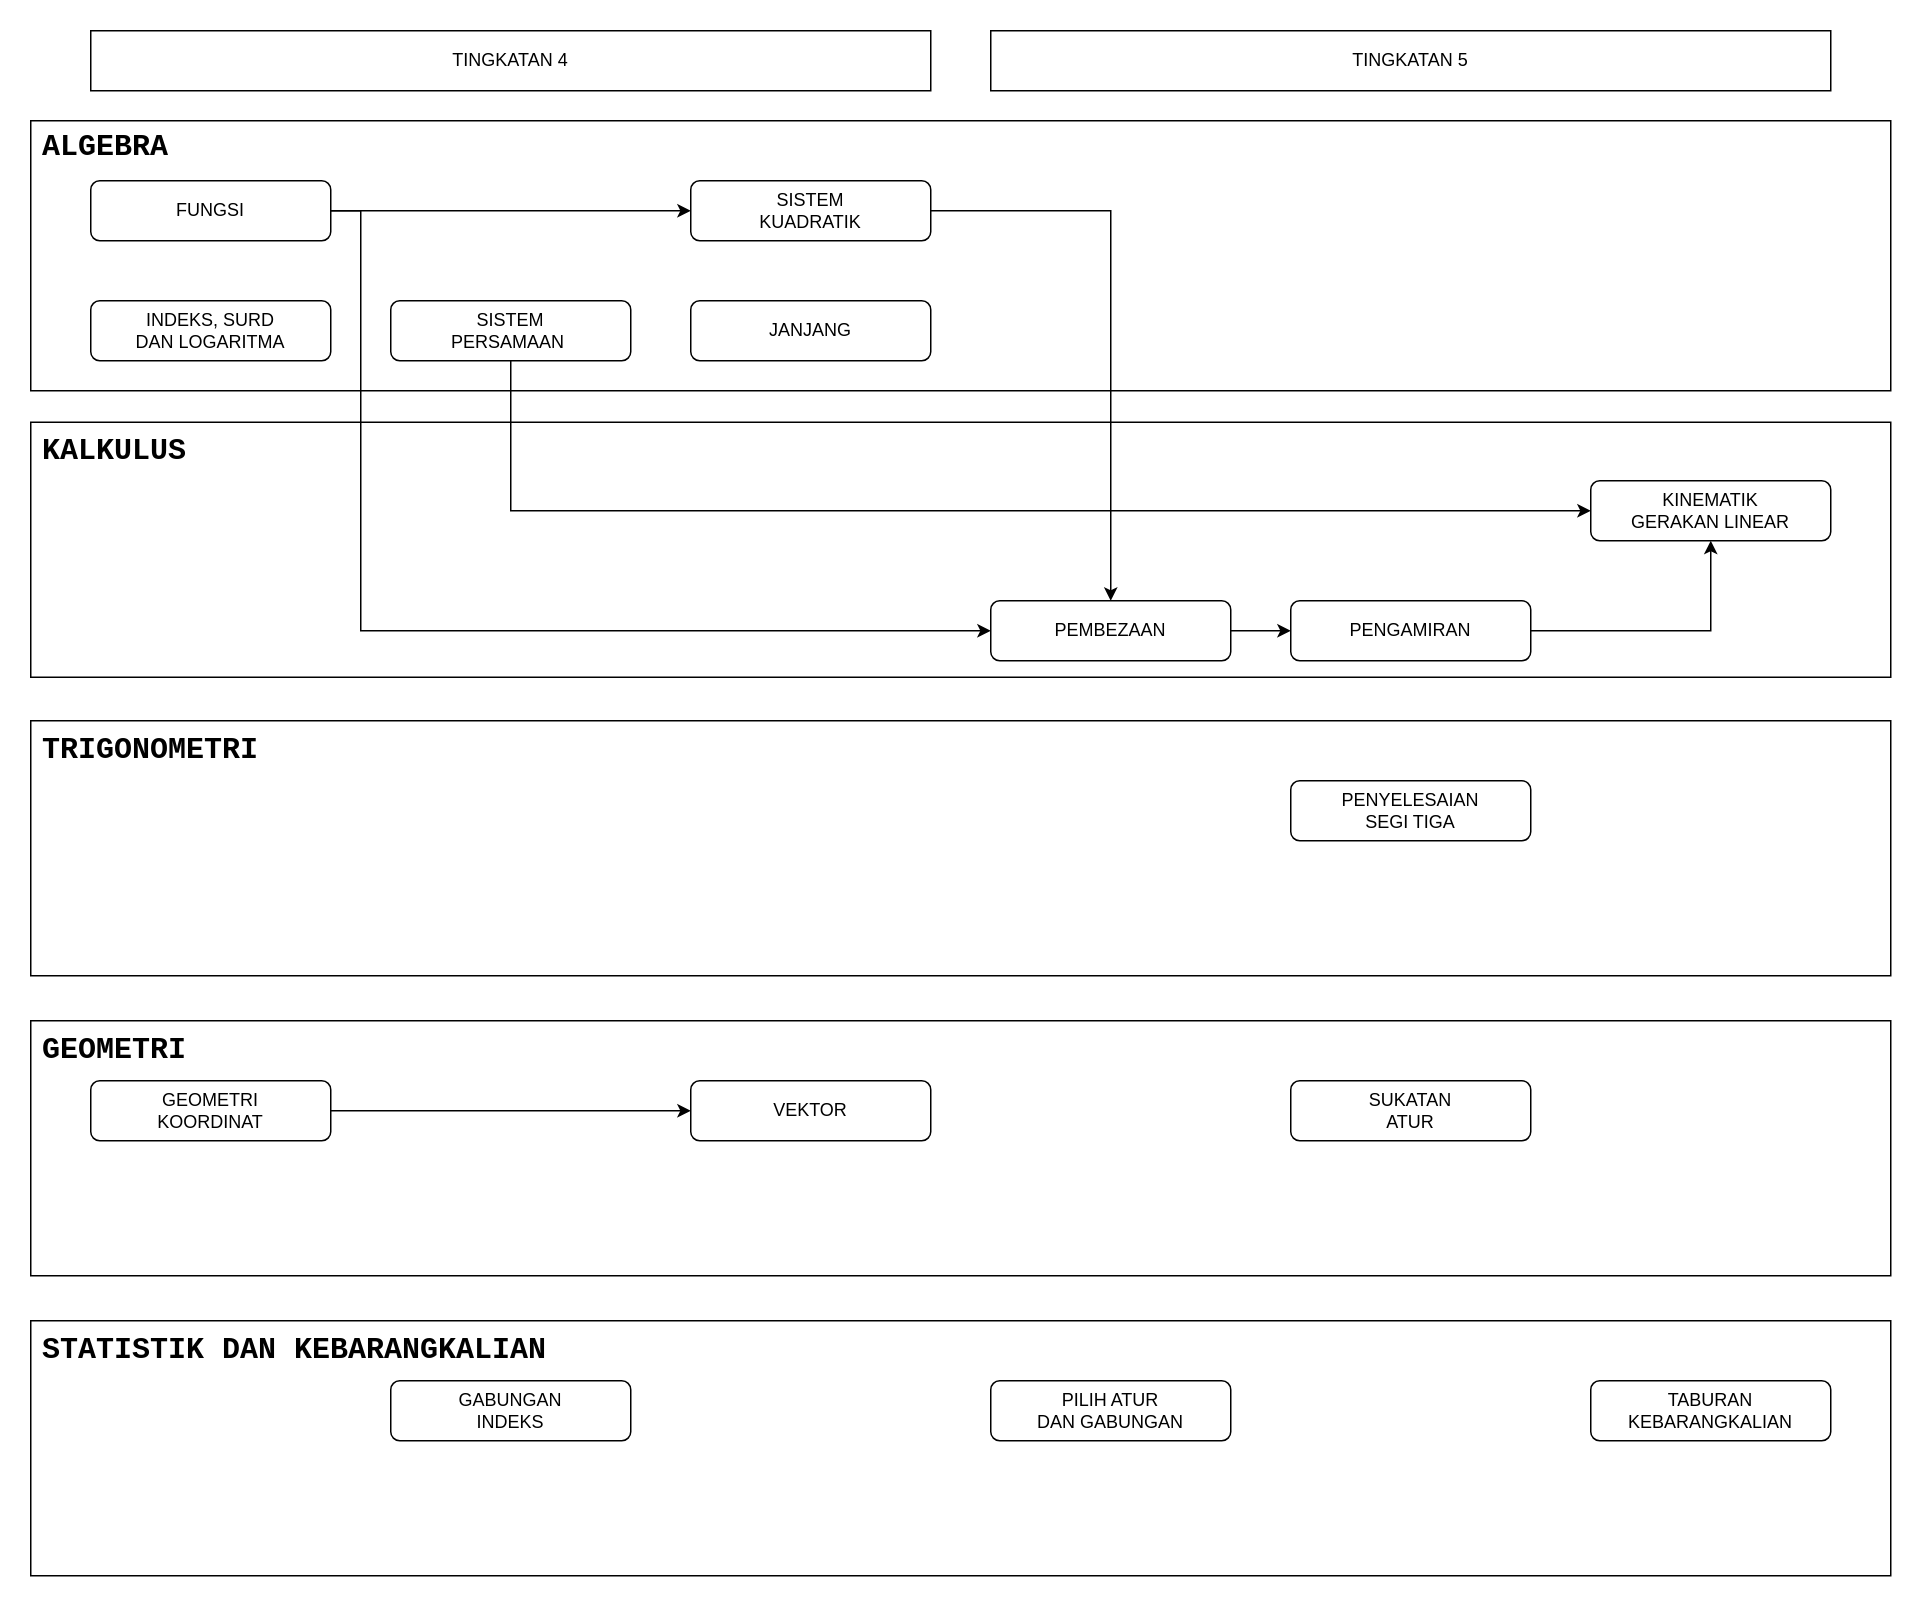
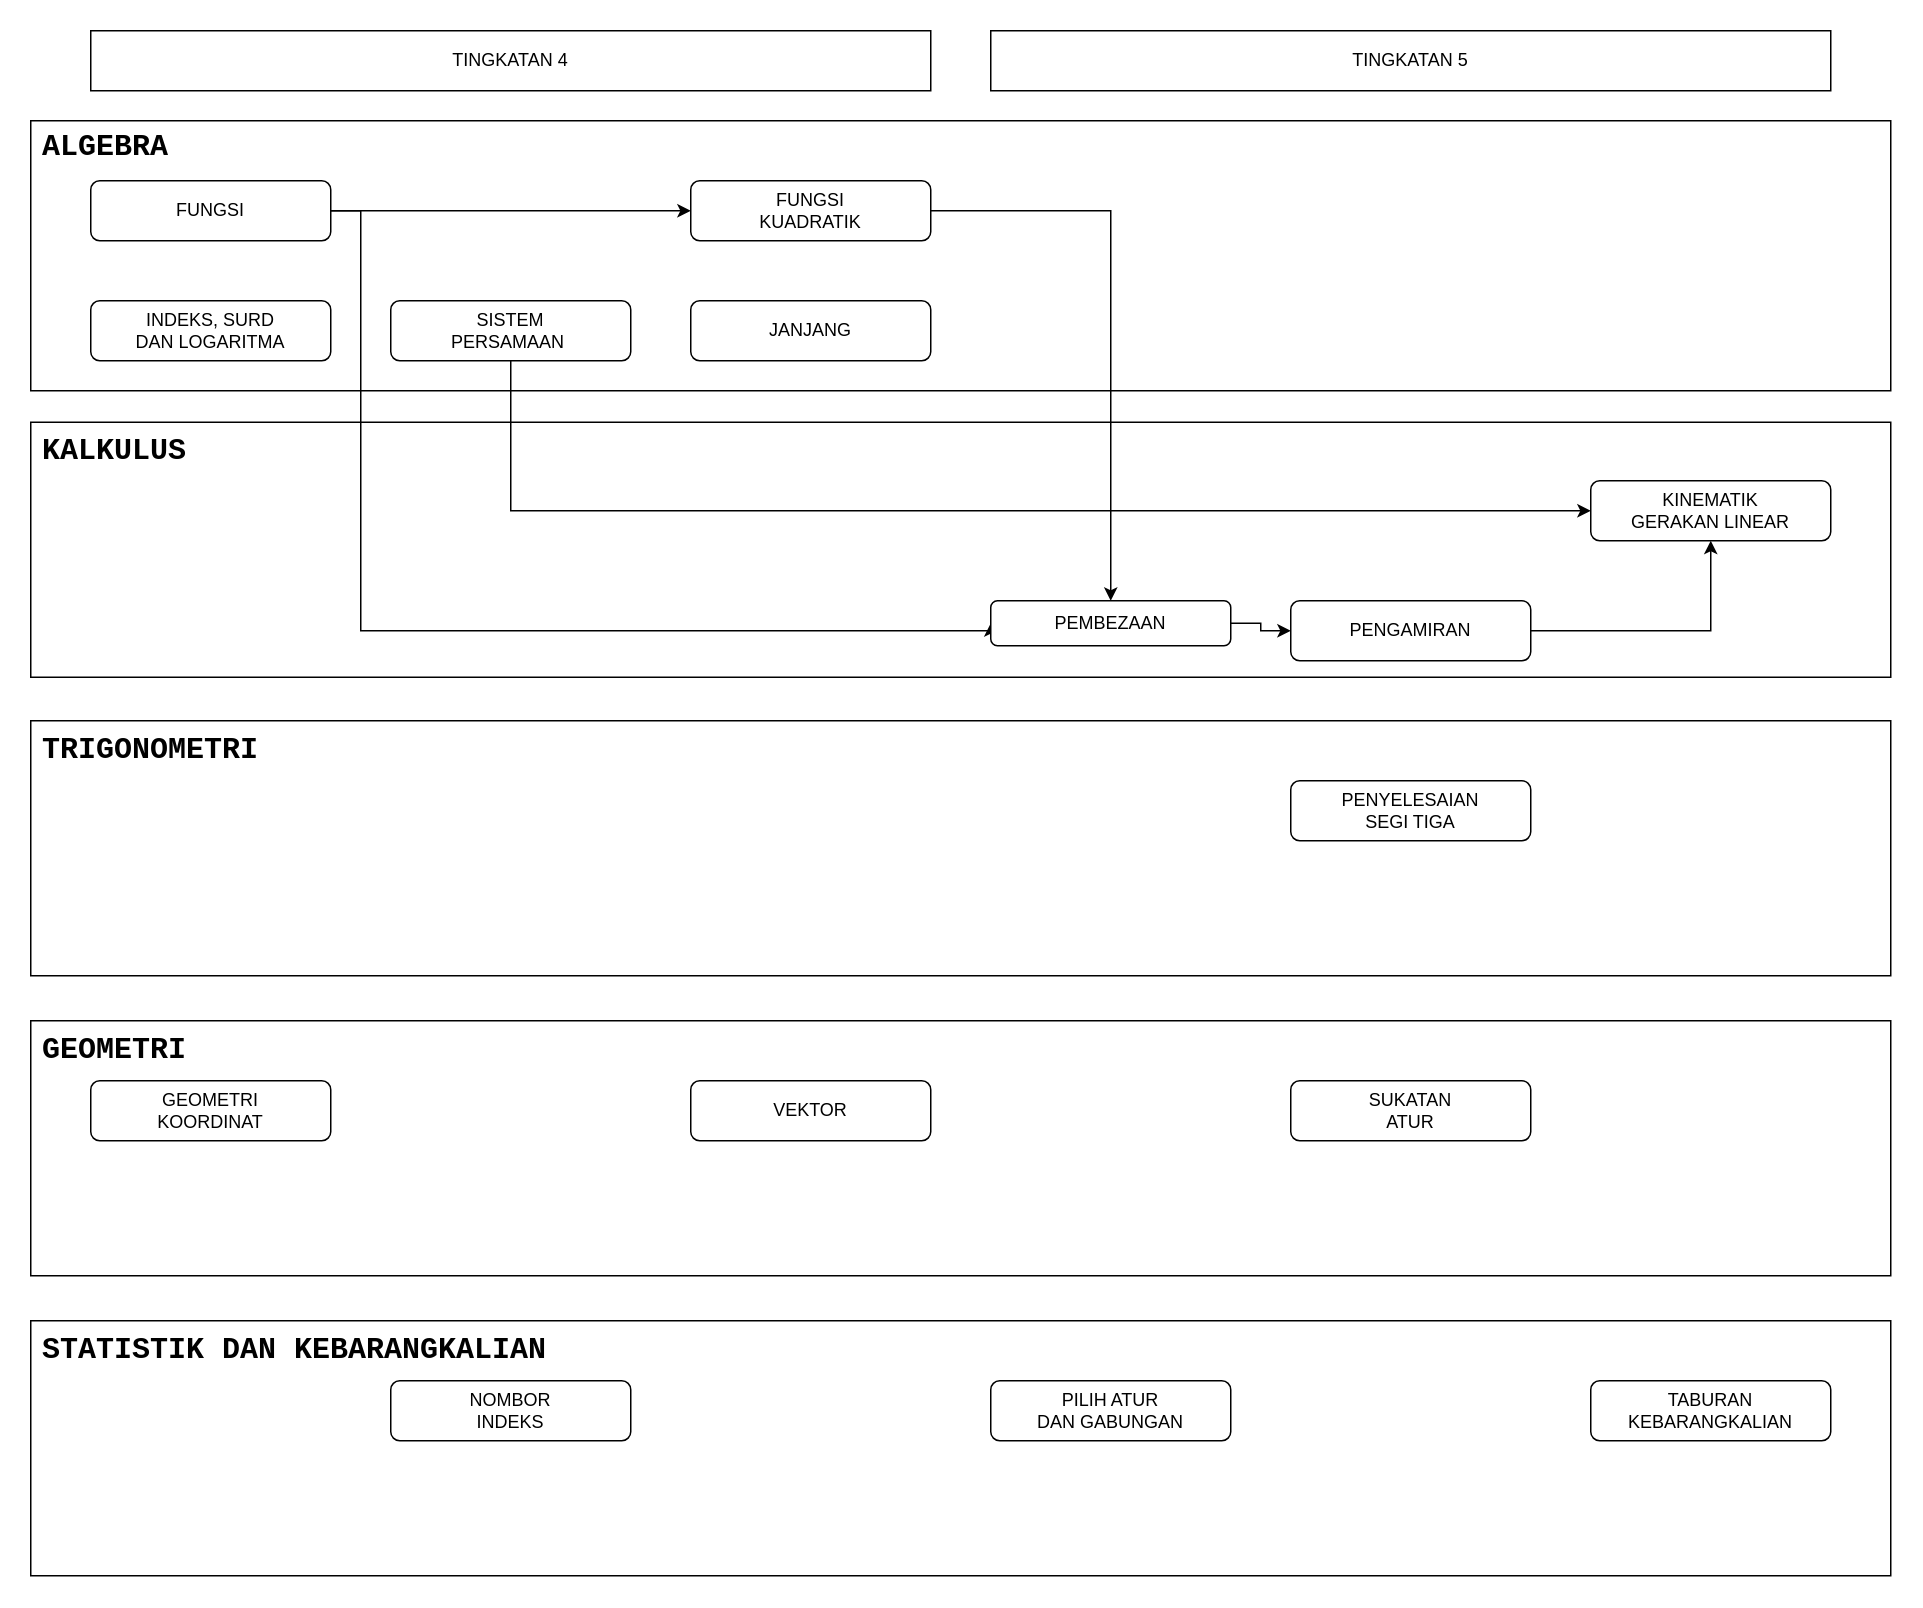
(811, 211) -> (811, 211)
(1111, 631) -> (1111, 623)
(506, 1111) -> none
(511, 1411) -> (511, 1411)
